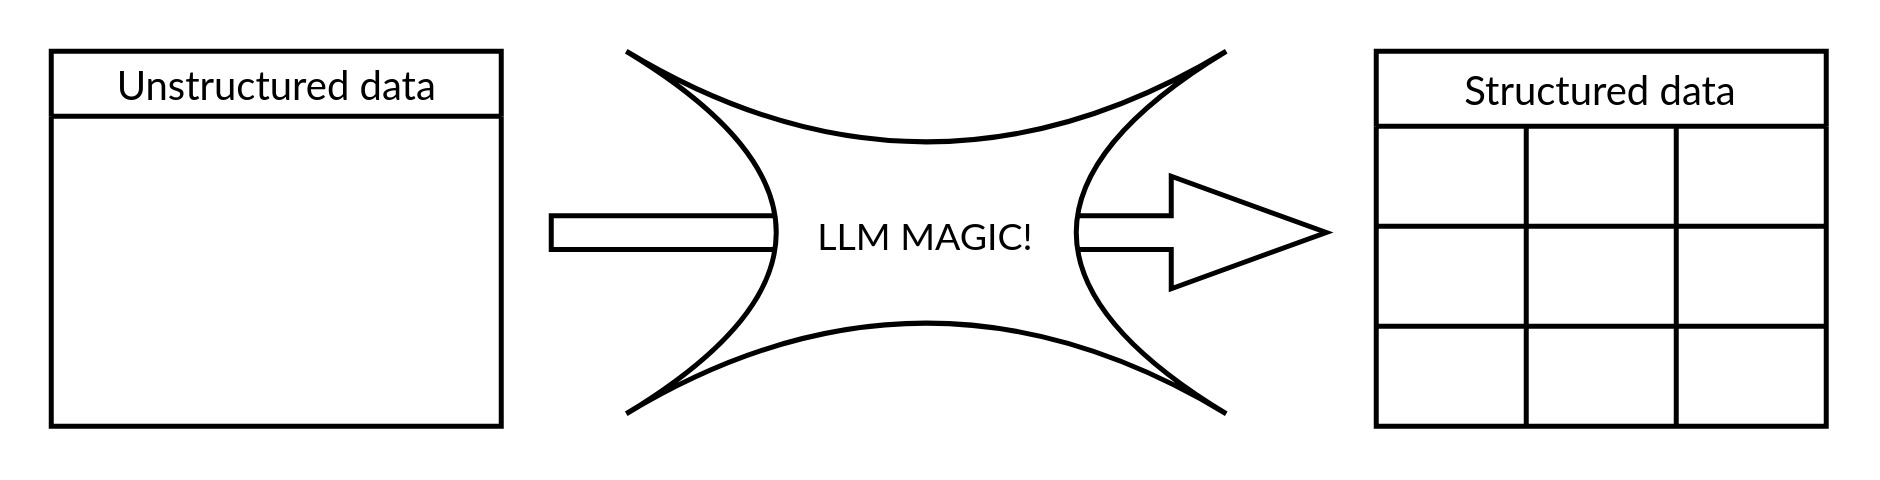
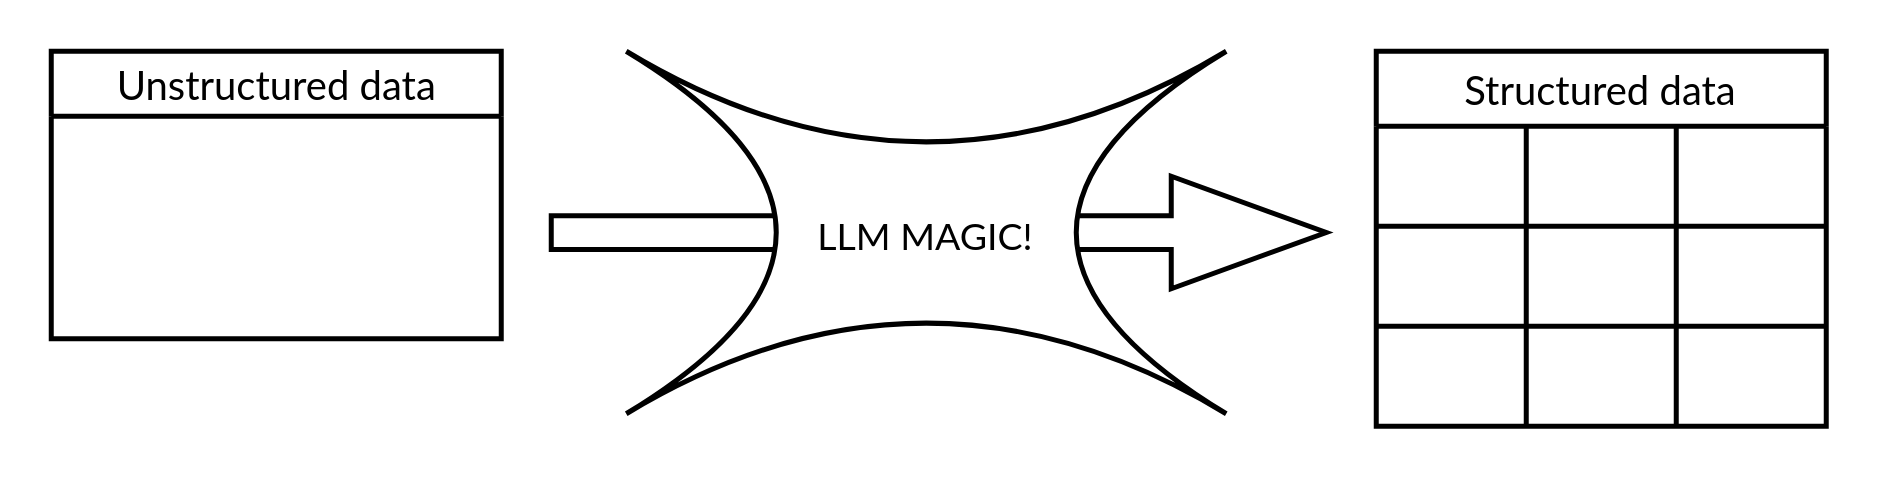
(276, 239) -> (276, 195)
